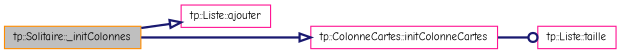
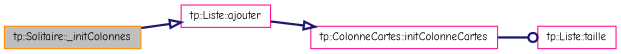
(220, 37) -> (287, 23)
